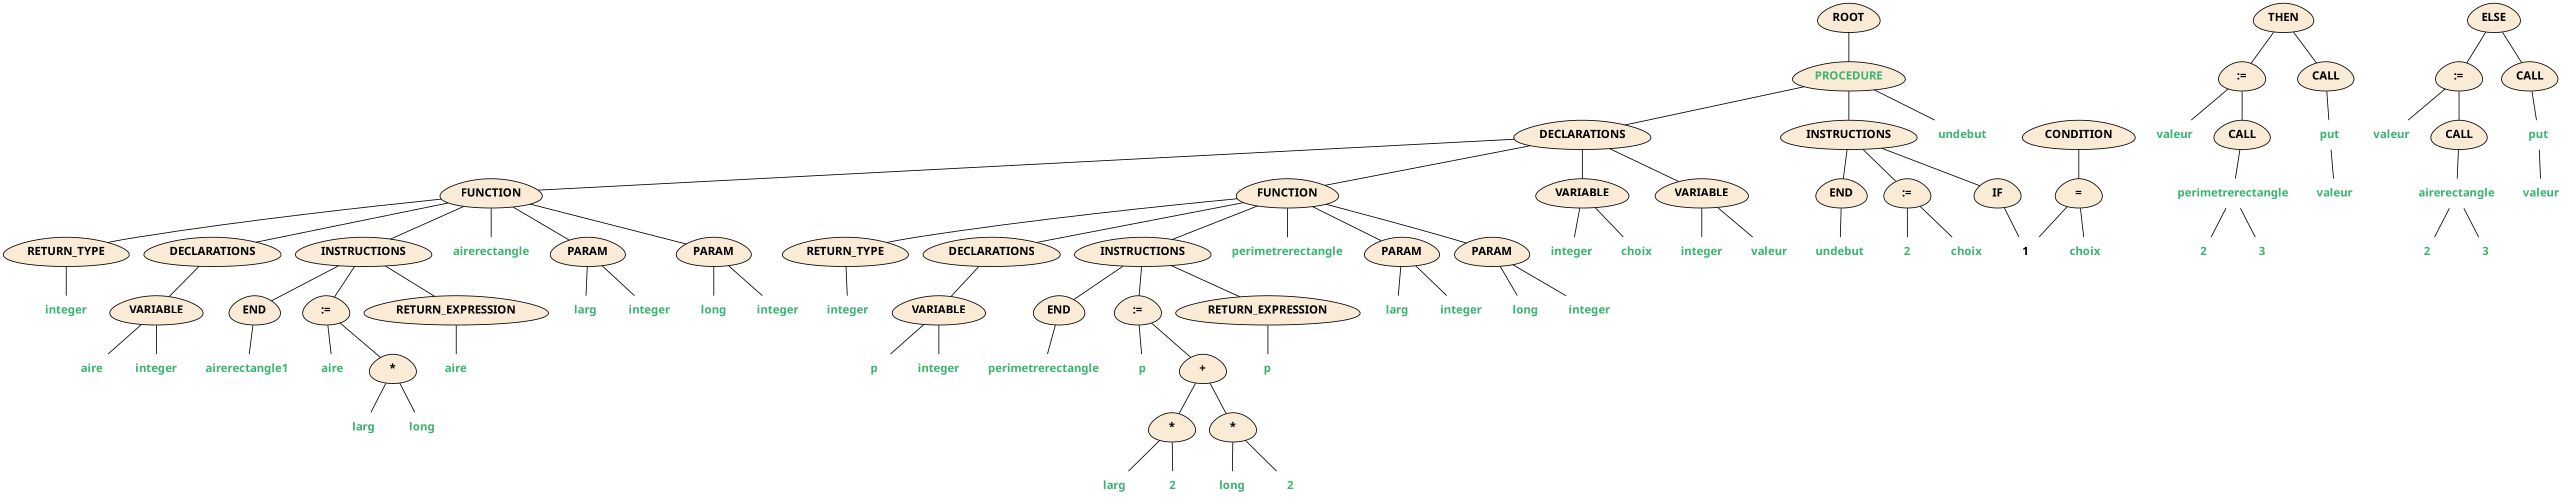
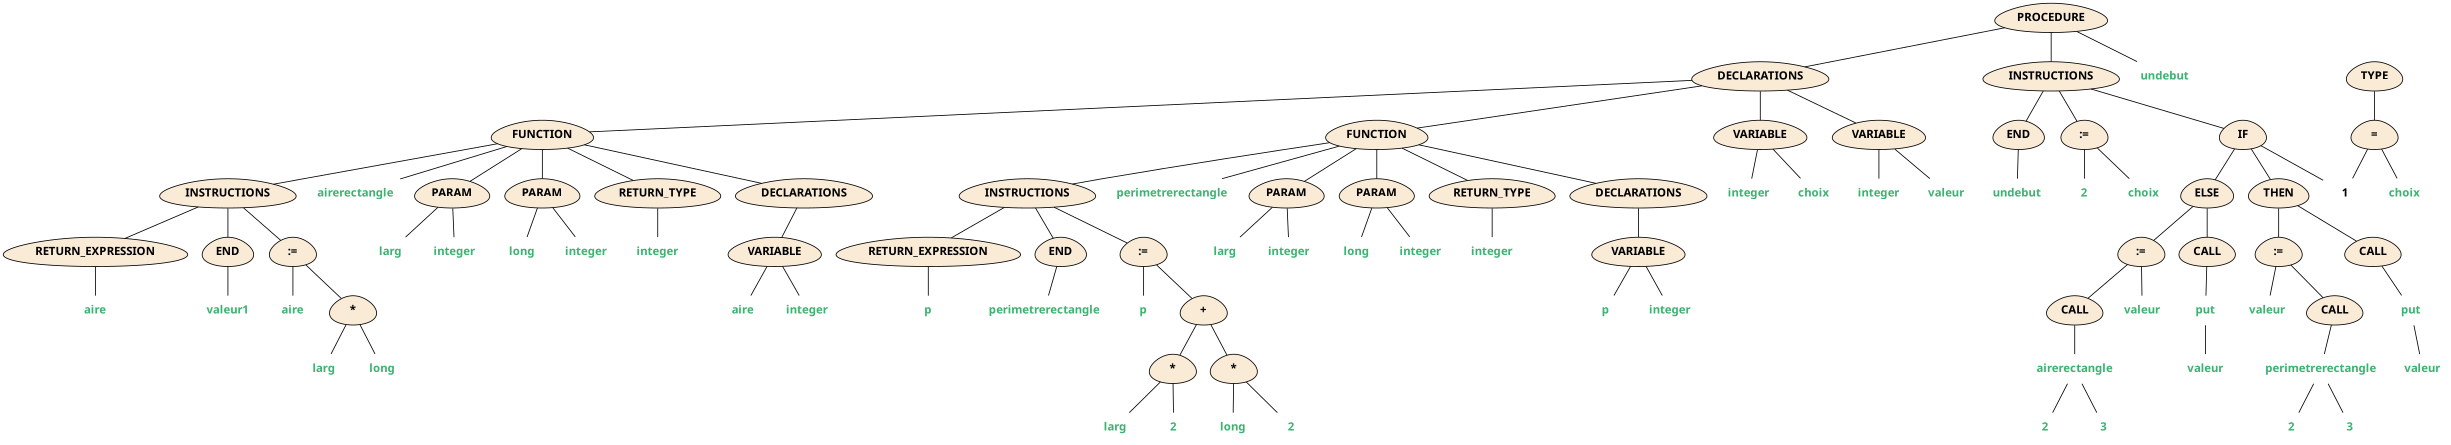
(1849, 18) -> none
(1849, 76) -> (2051, 18)
(2079, 135) -> (2375, 76)
none -> (2225, 164)
none -> (2261, 164)
(247, 369) -> (228, 310)
